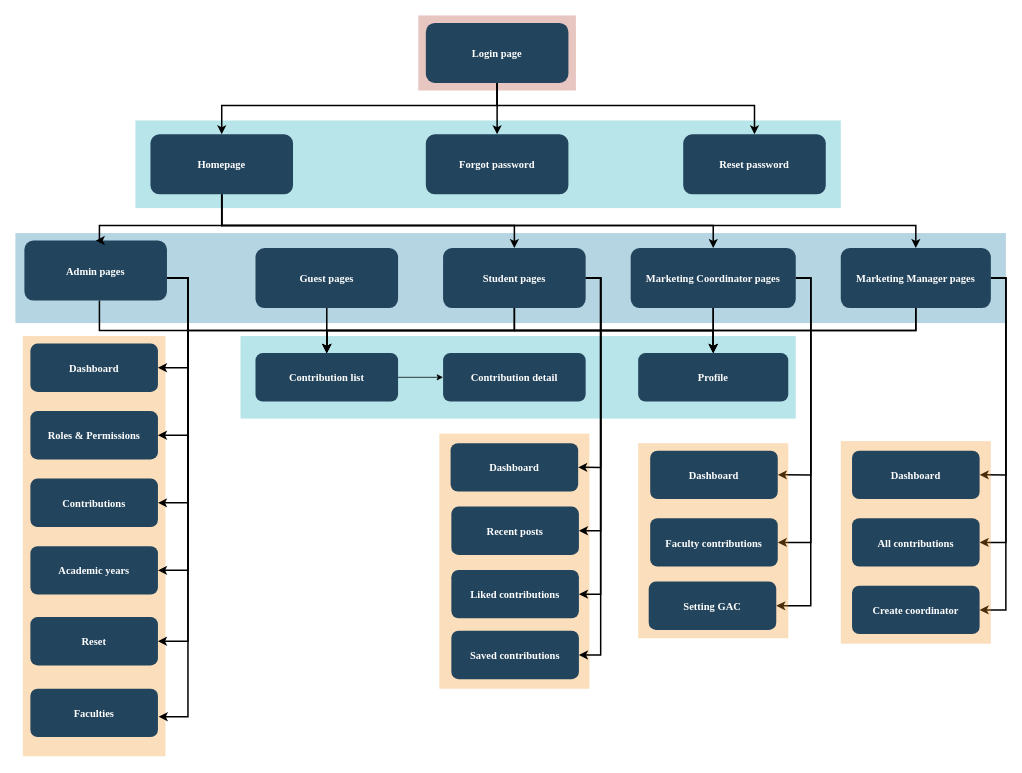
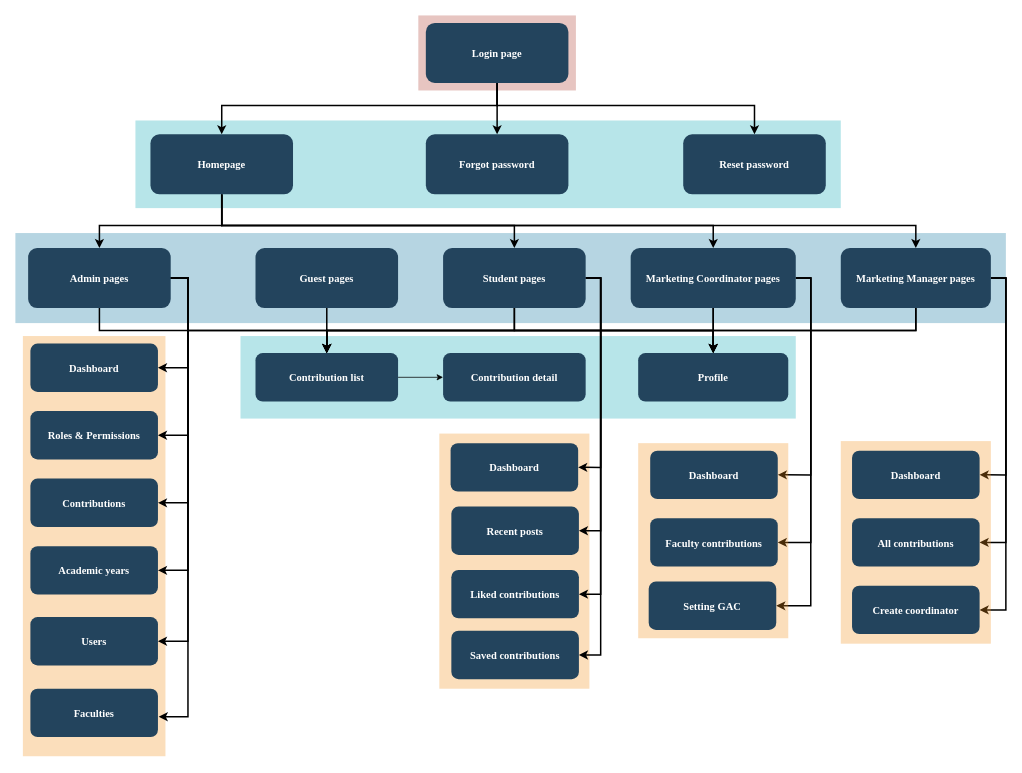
(96, 270) -> (99, 278)
(94, 642) -> (94, 642)
